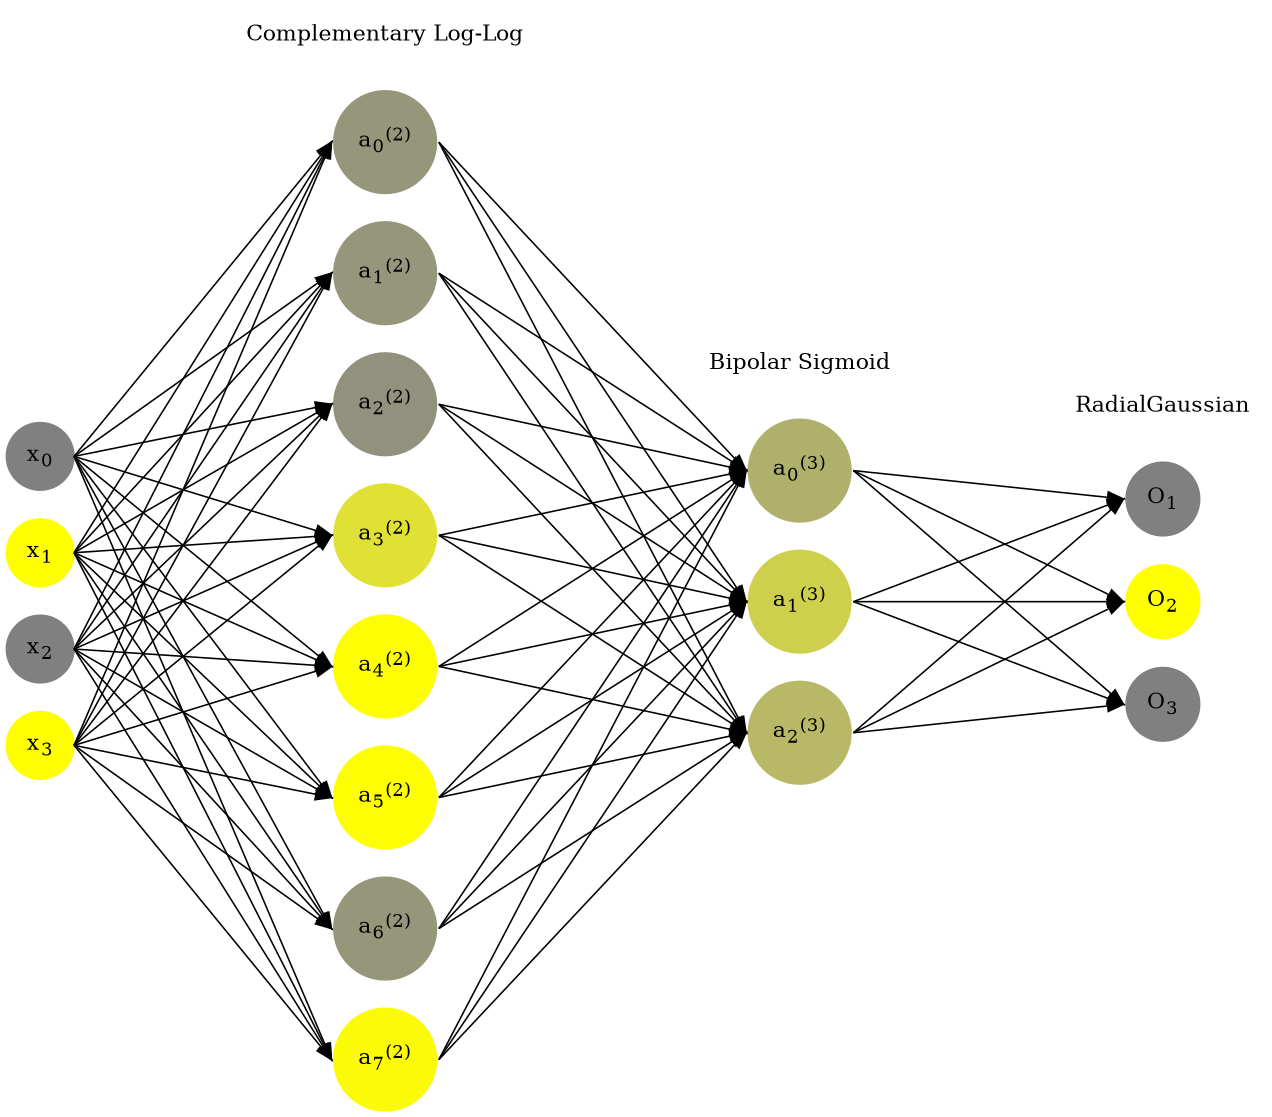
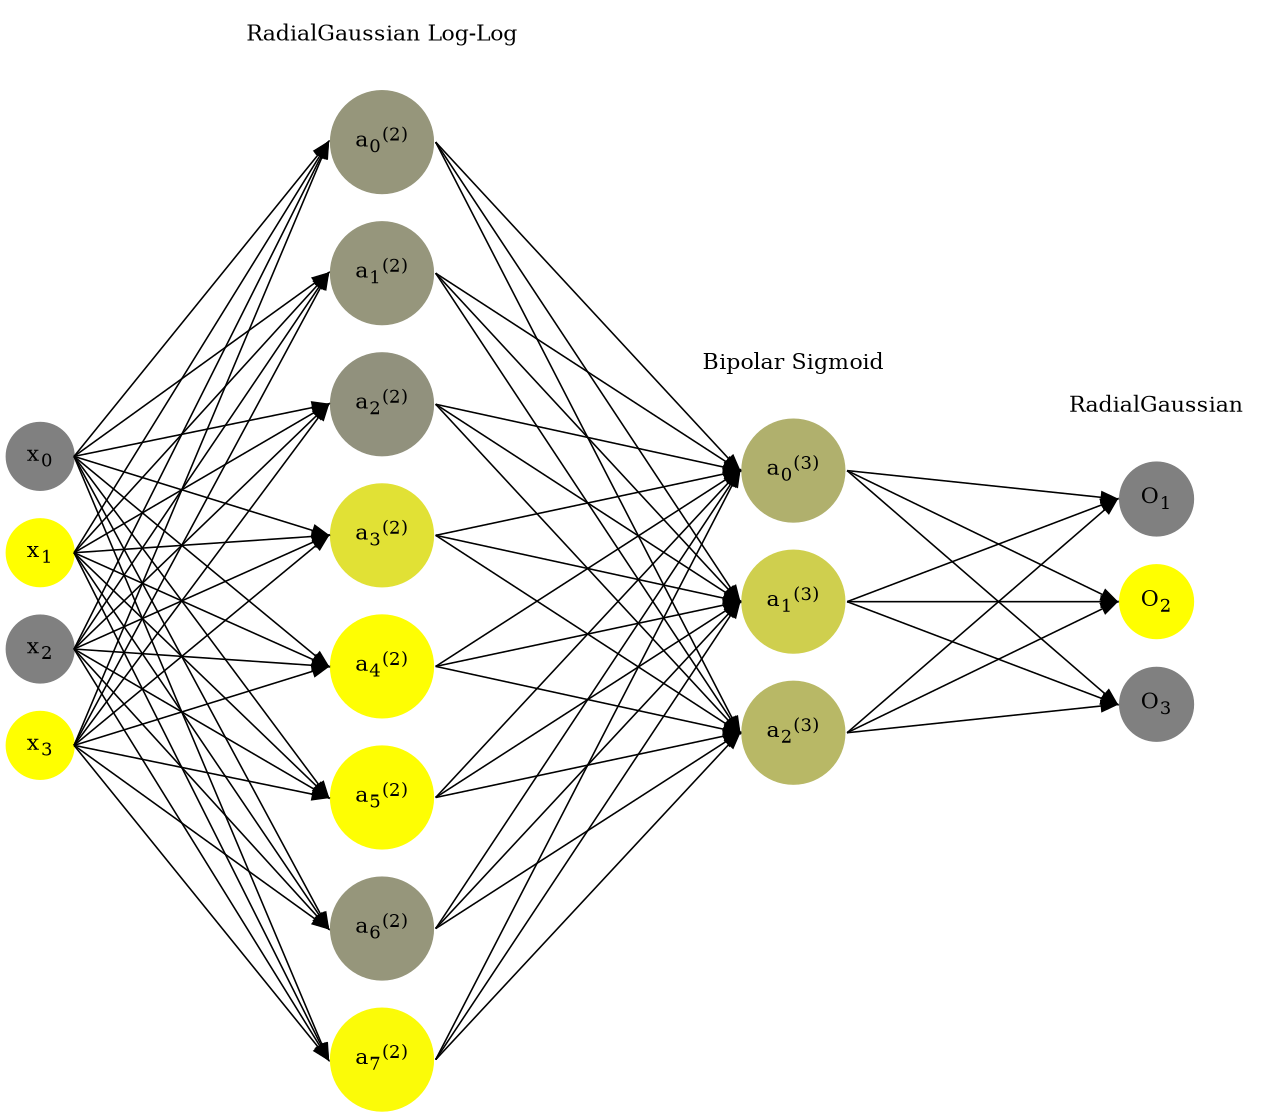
(385, 35) -> (382, 35)
